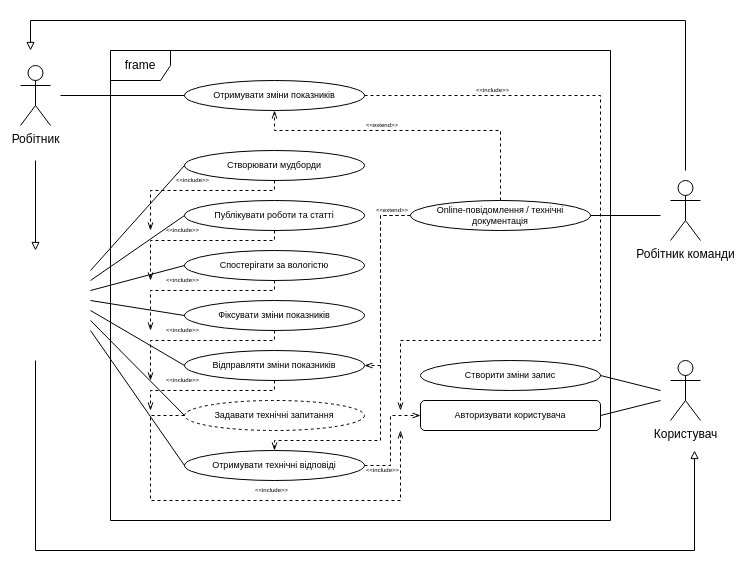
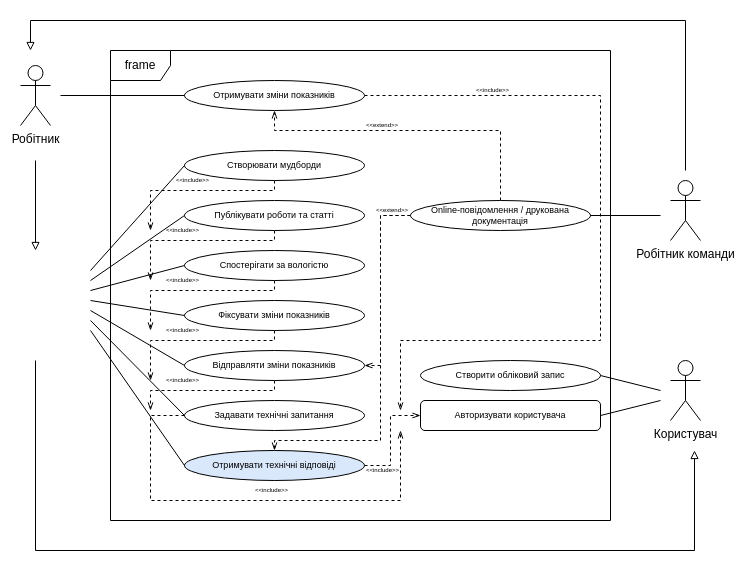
(501, 216) -> (501, 216)
(511, 376) -> (511, 376)
(275, 416) -> (275, 416)
(275, 466) -> (275, 466)
